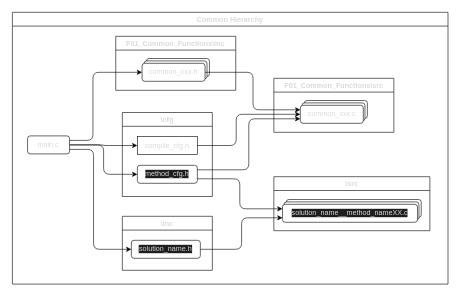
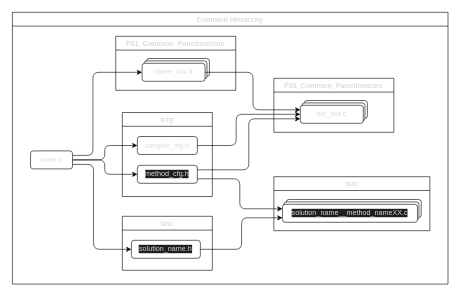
(173, 72) -> (173, 72)
(332, 114) -> (332, 114)
(48, 145) -> (51, 160)
(167, 146) -> (167, 146)
